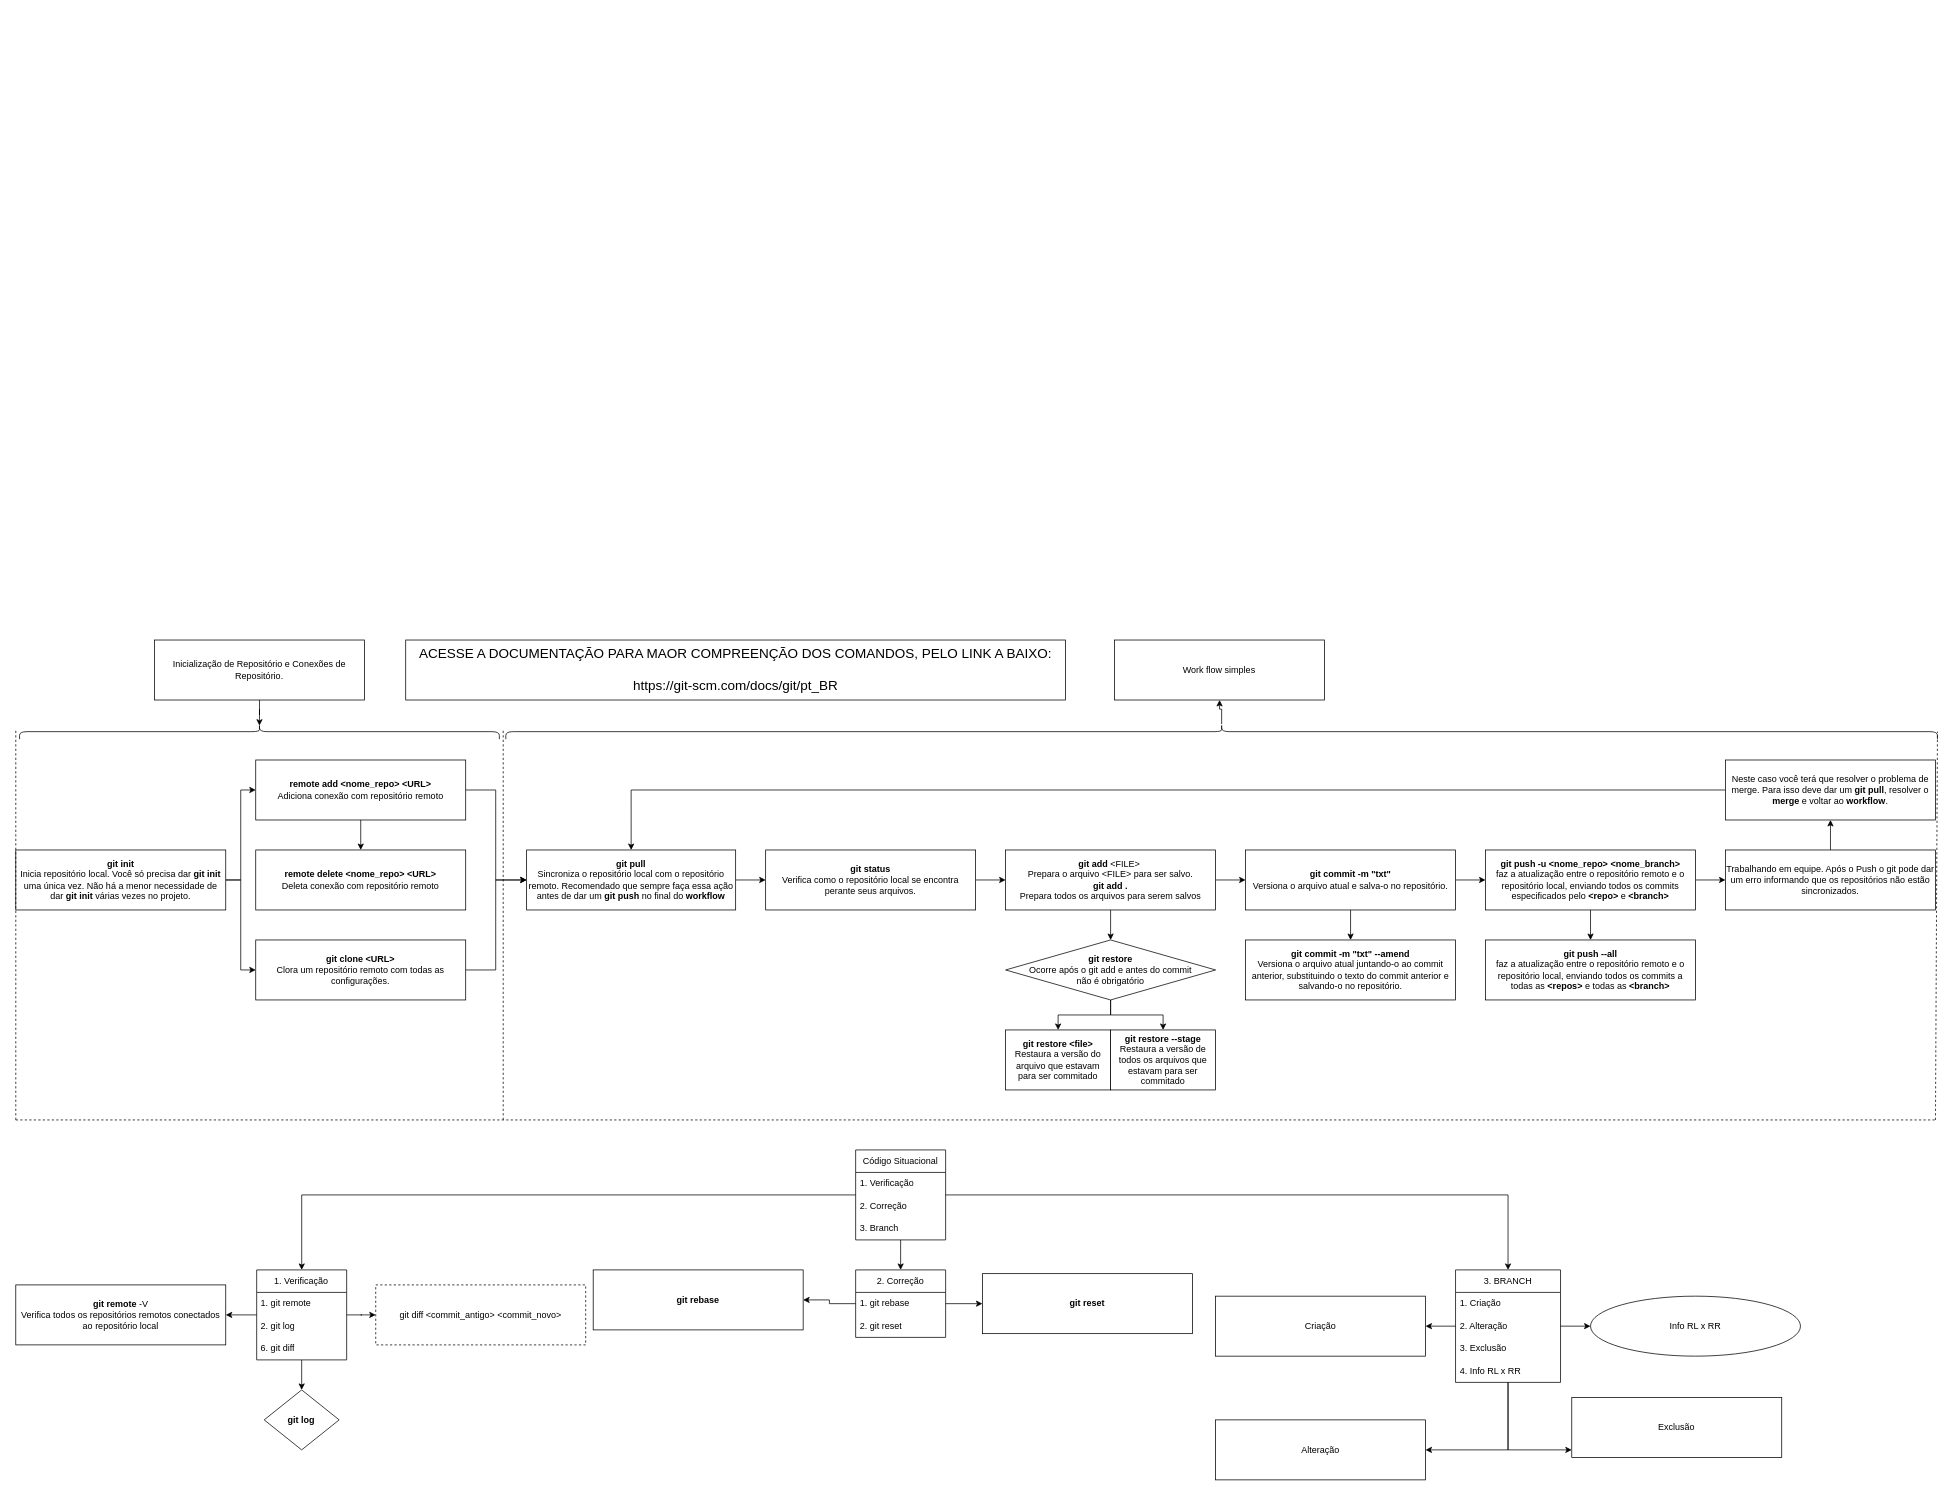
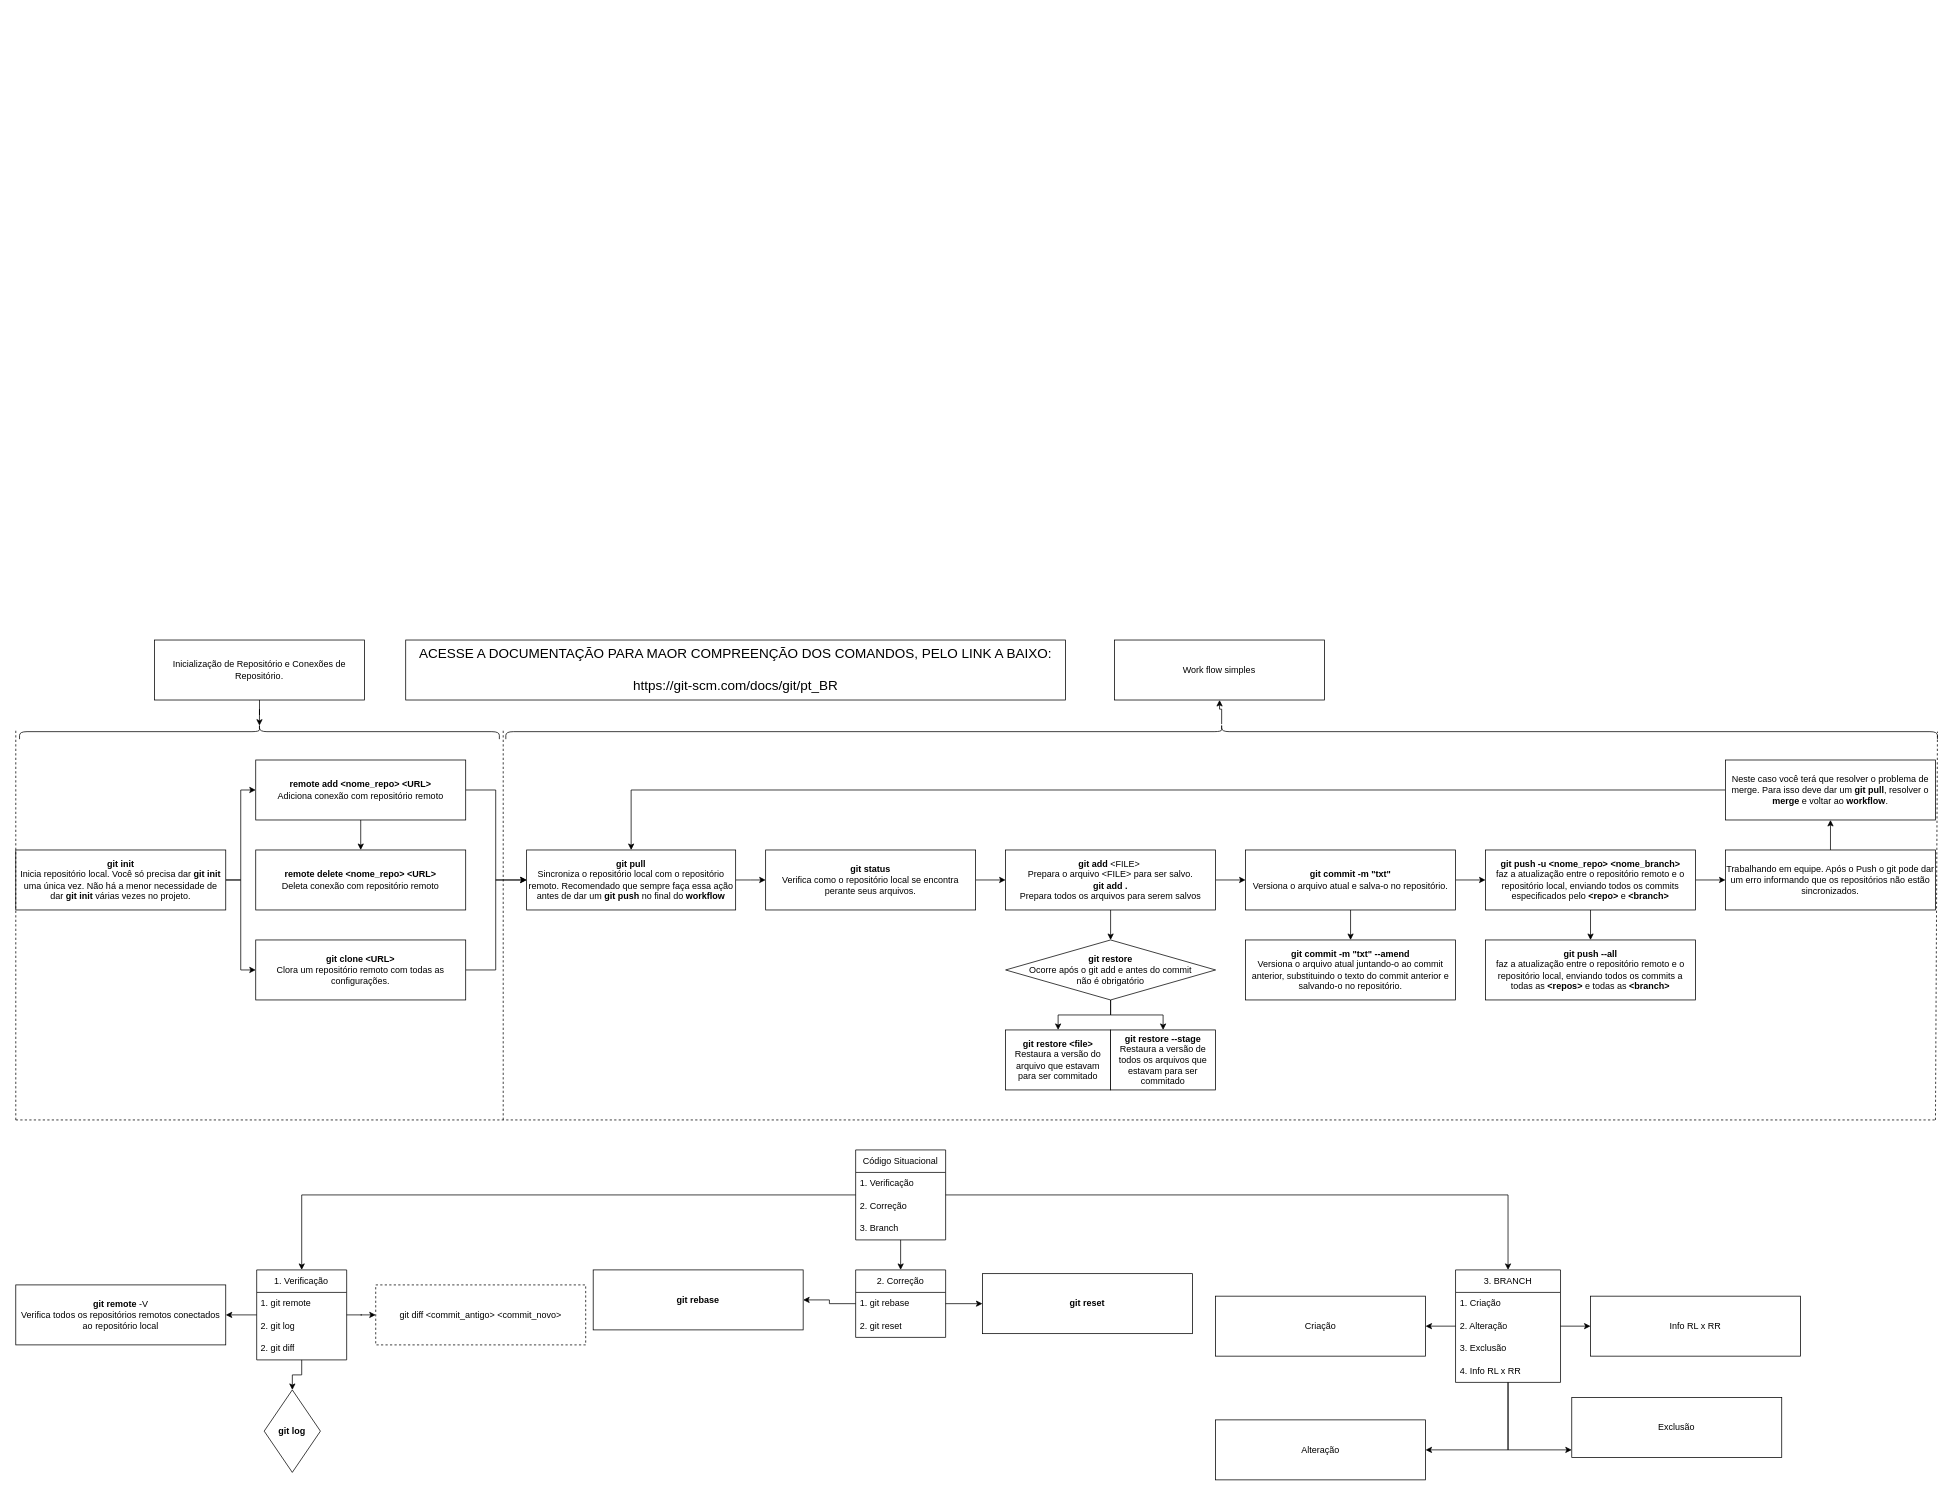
(1695, 1326) -> (1695, 1326)
(282, 1349) -> (282, 1349)
(301, 1420) -> (292, 1431)
